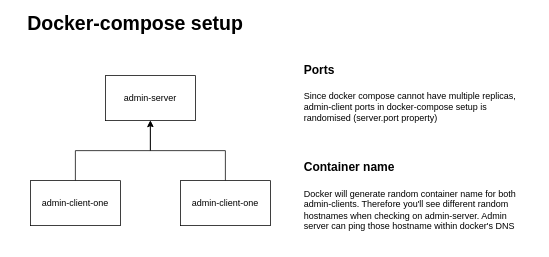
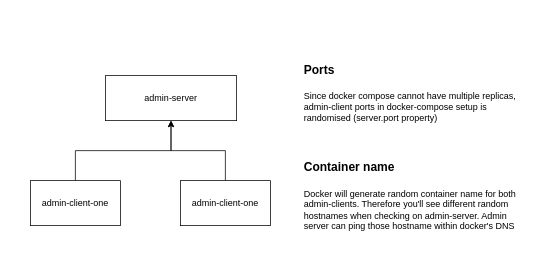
(135, 23) -> none
(150, 98) -> (171, 98)
